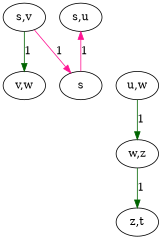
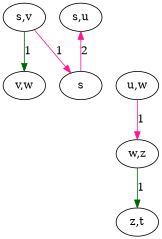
(85, 51) -> (85, 51)
(137, 116) -> (137, 116)
